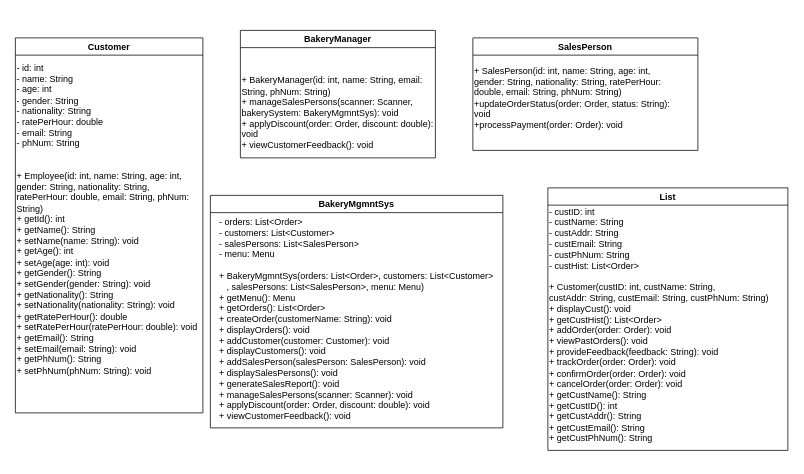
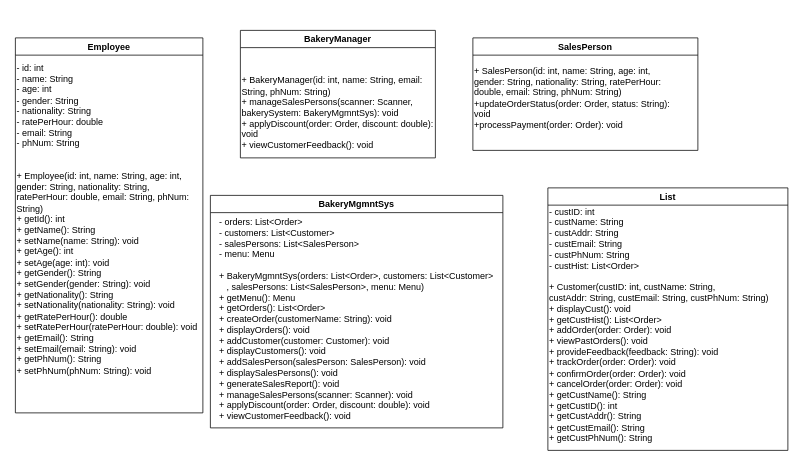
(109, 47) -> (109, 47)
